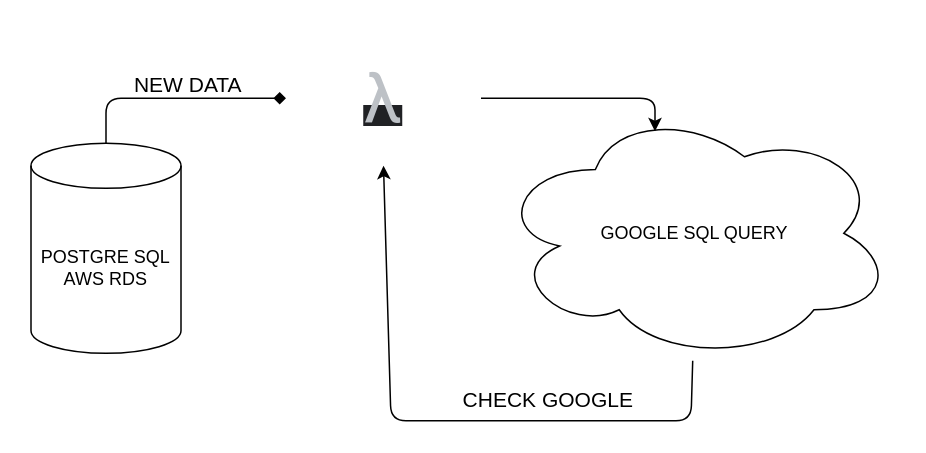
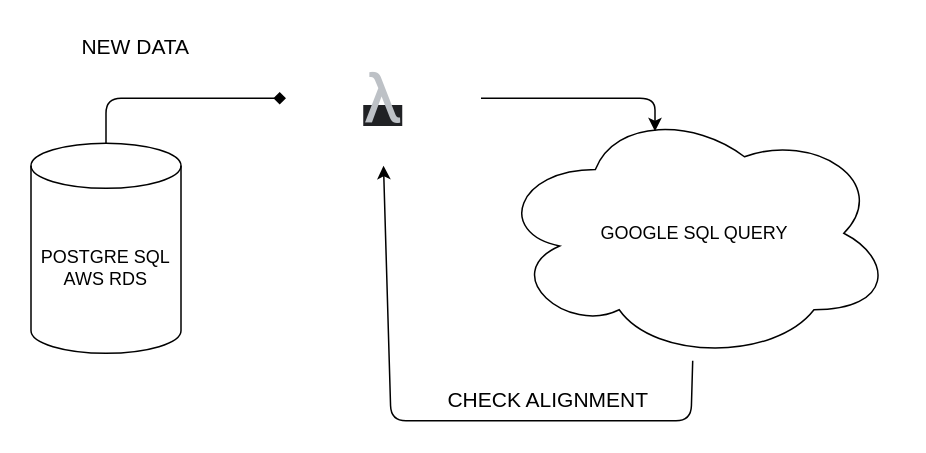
(188, 83) -> (136, 46)
(548, 398) -> (548, 398)
